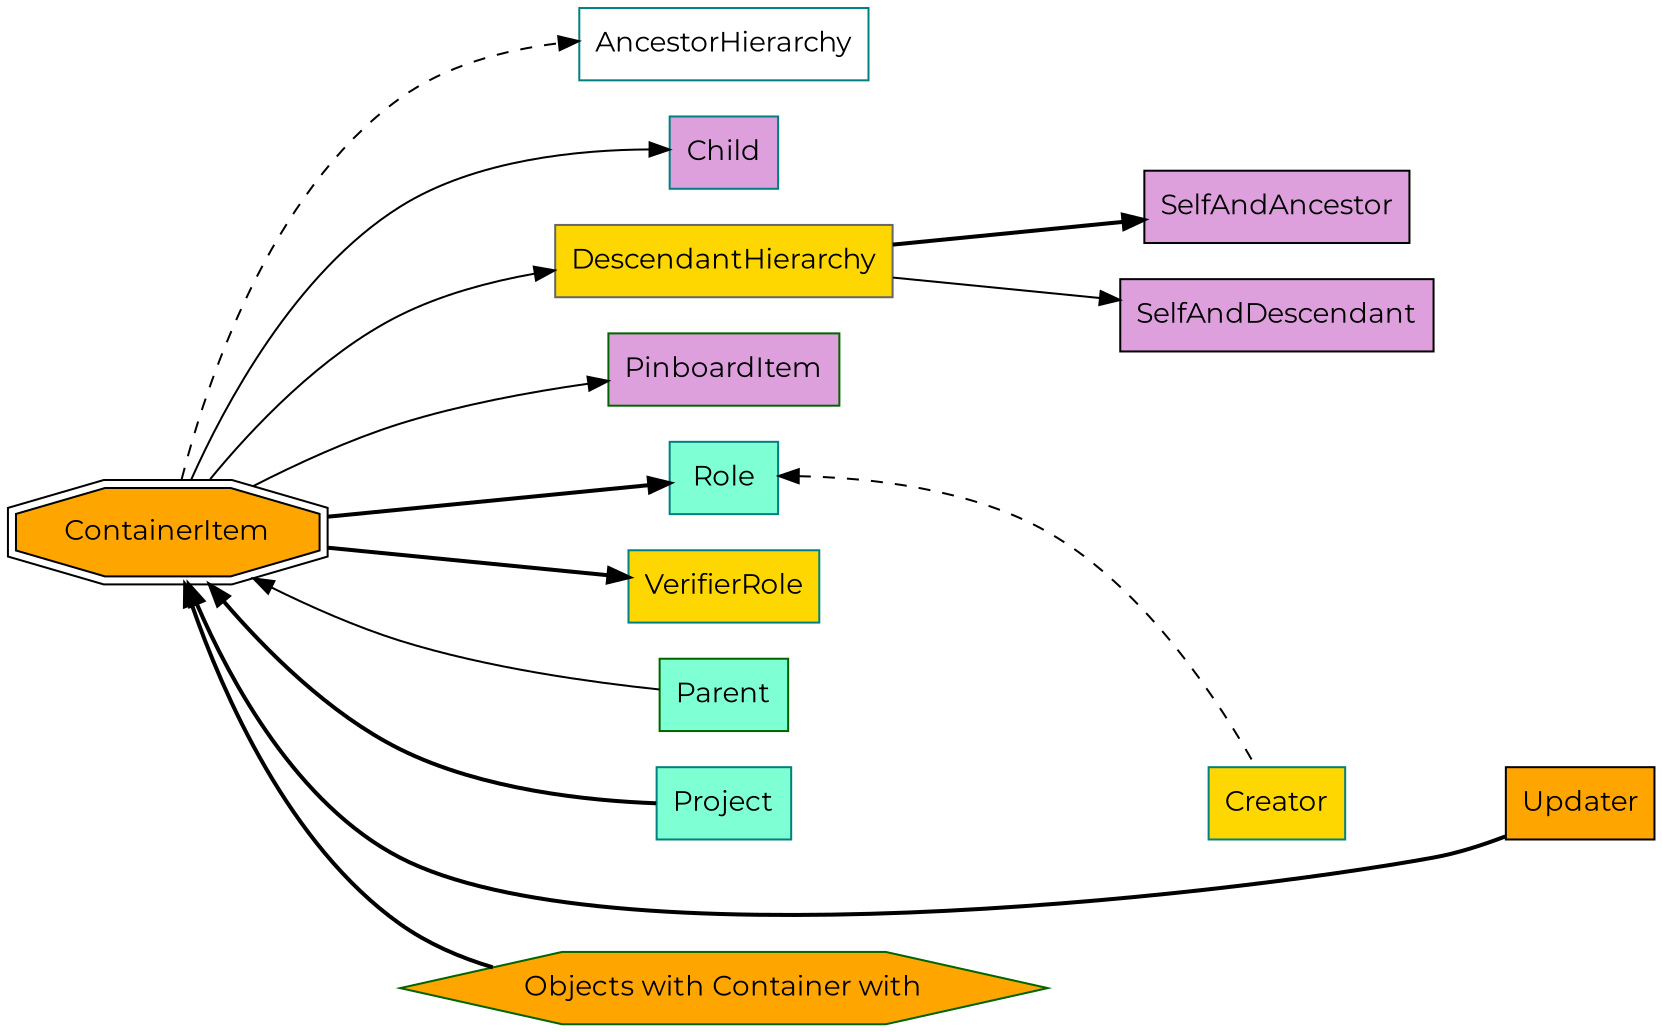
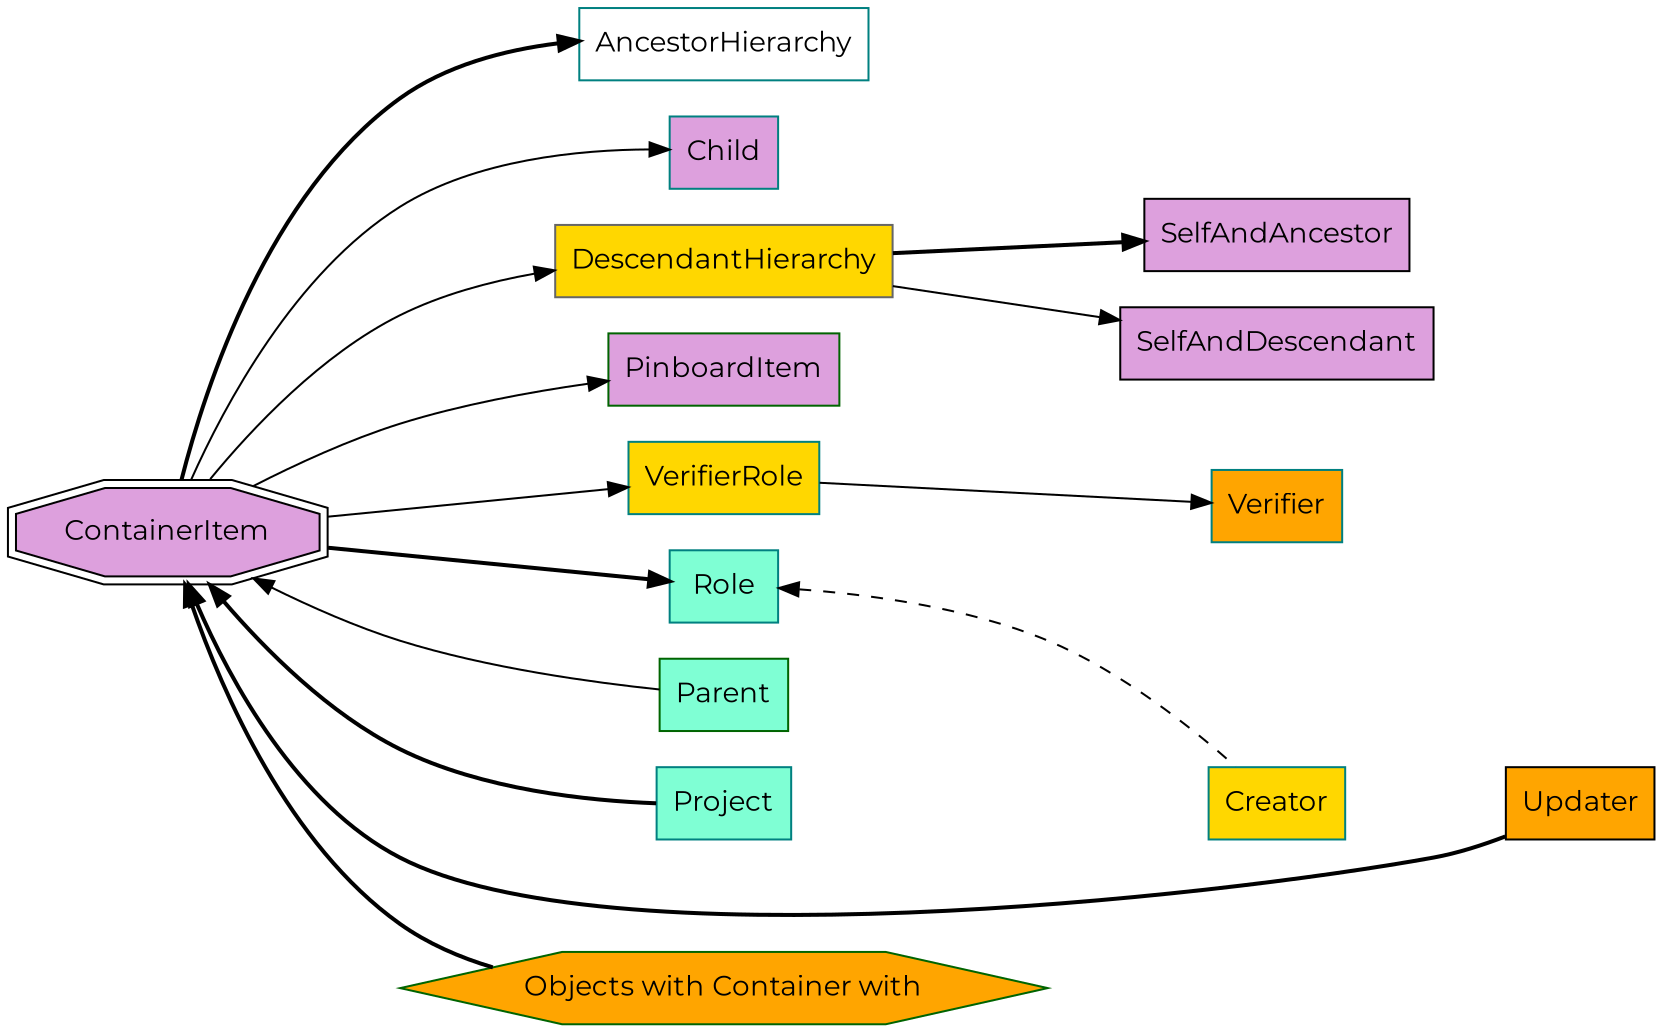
(304, 199) -> (304, 199)
none -> (1277, 506)
(168, 532) -> (168, 532)
(468, 561) -> (468, 503)
